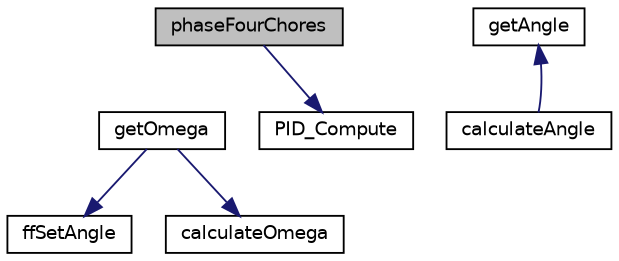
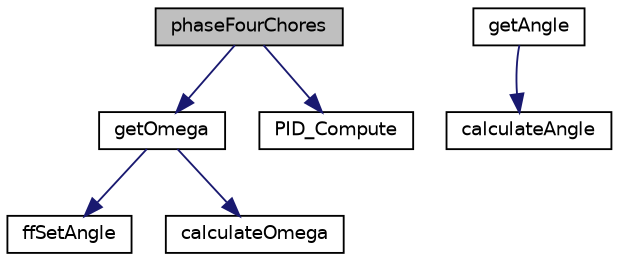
none -> (212, 72)
(541, 88) -> (517, 70)
